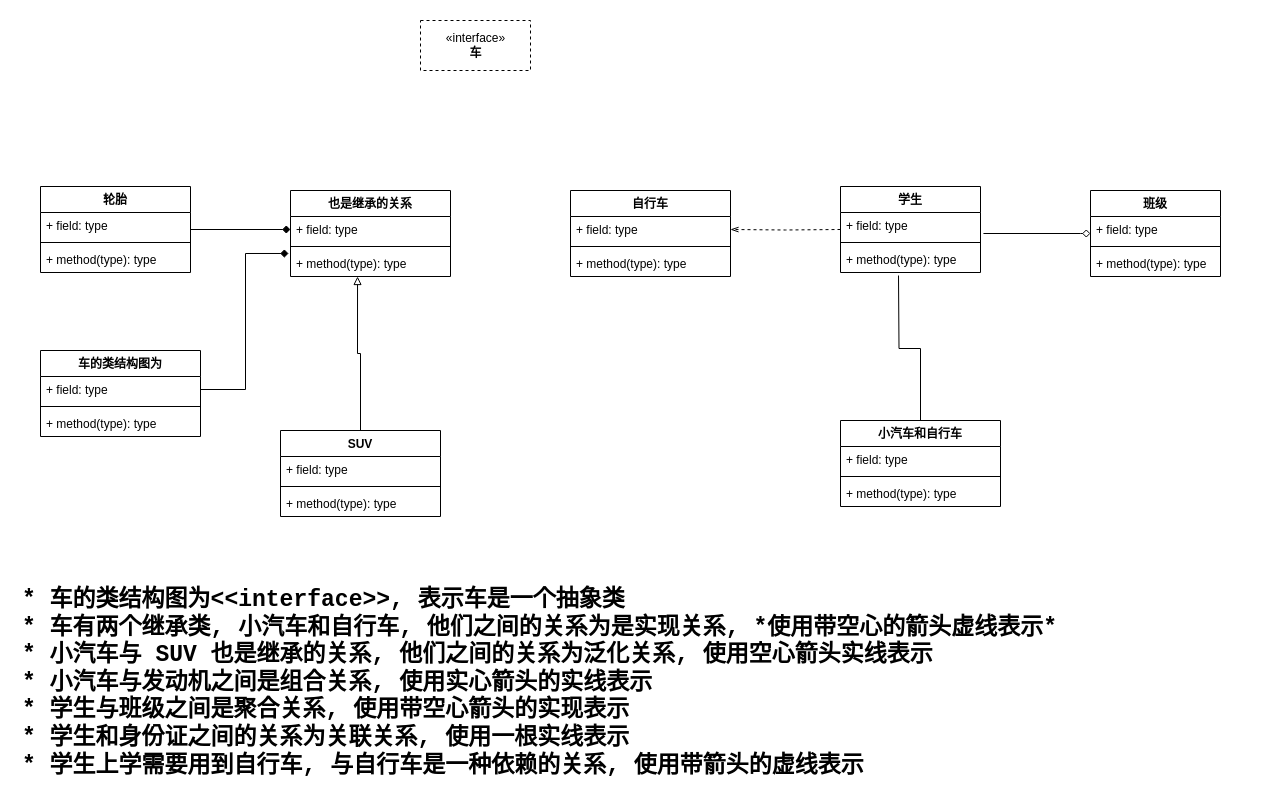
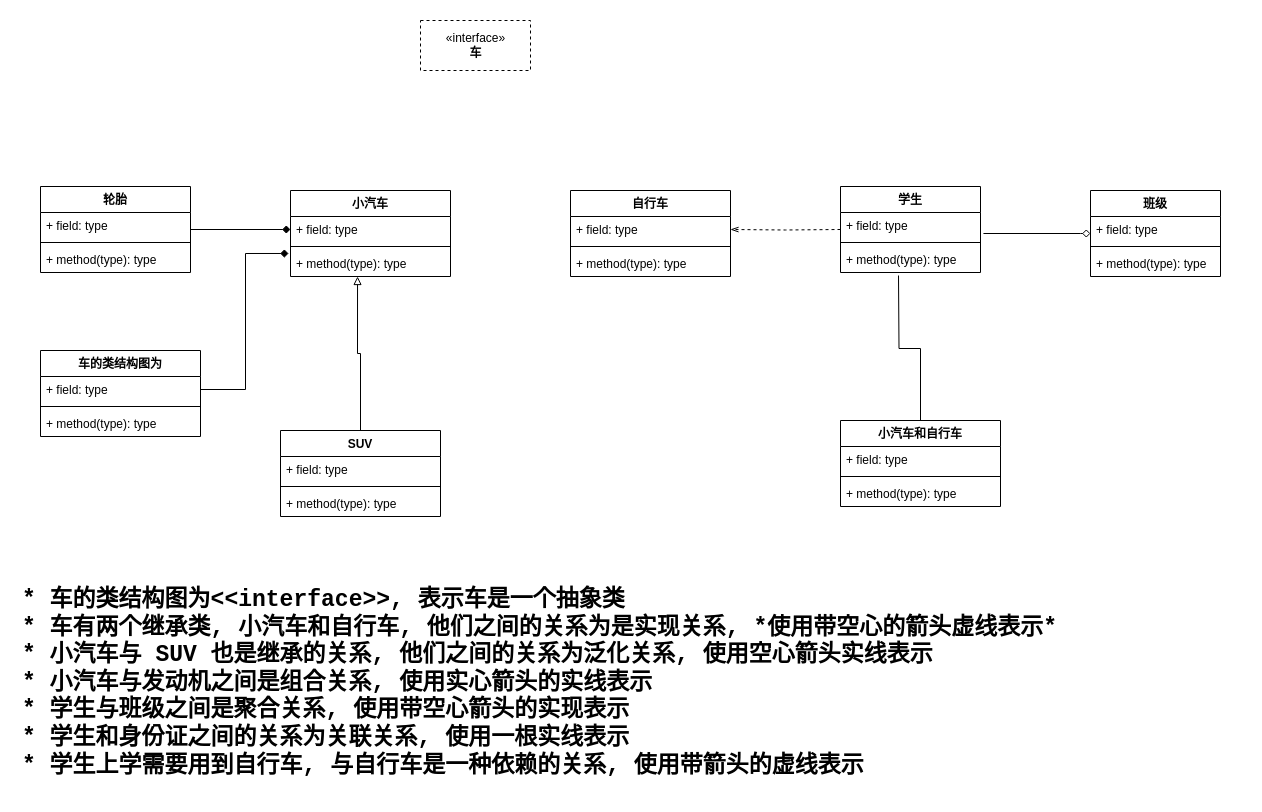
(370, 204) -> (370, 204)
